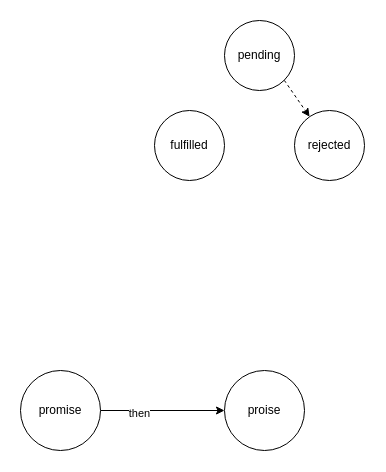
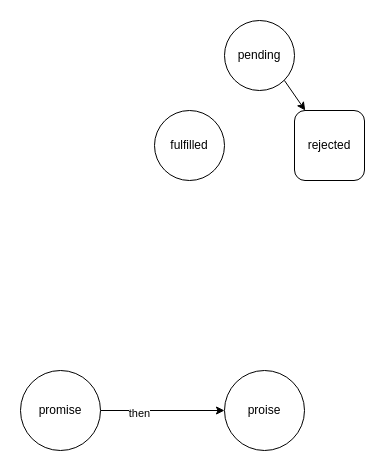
(295, 96) -> (293, 93)
(330, 146) -> (330, 146)
